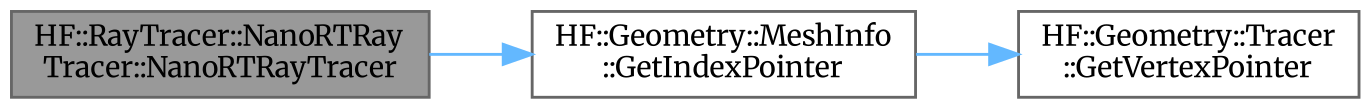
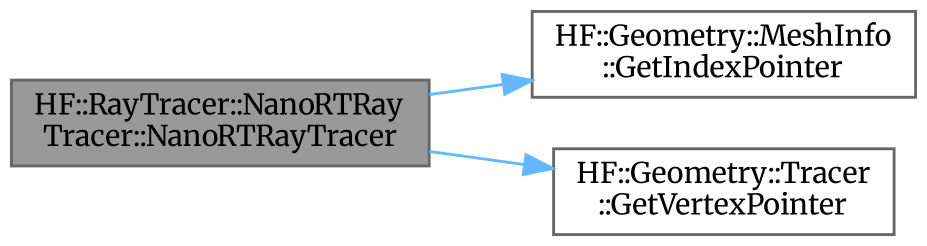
(953, 54) -> (477, 158)
